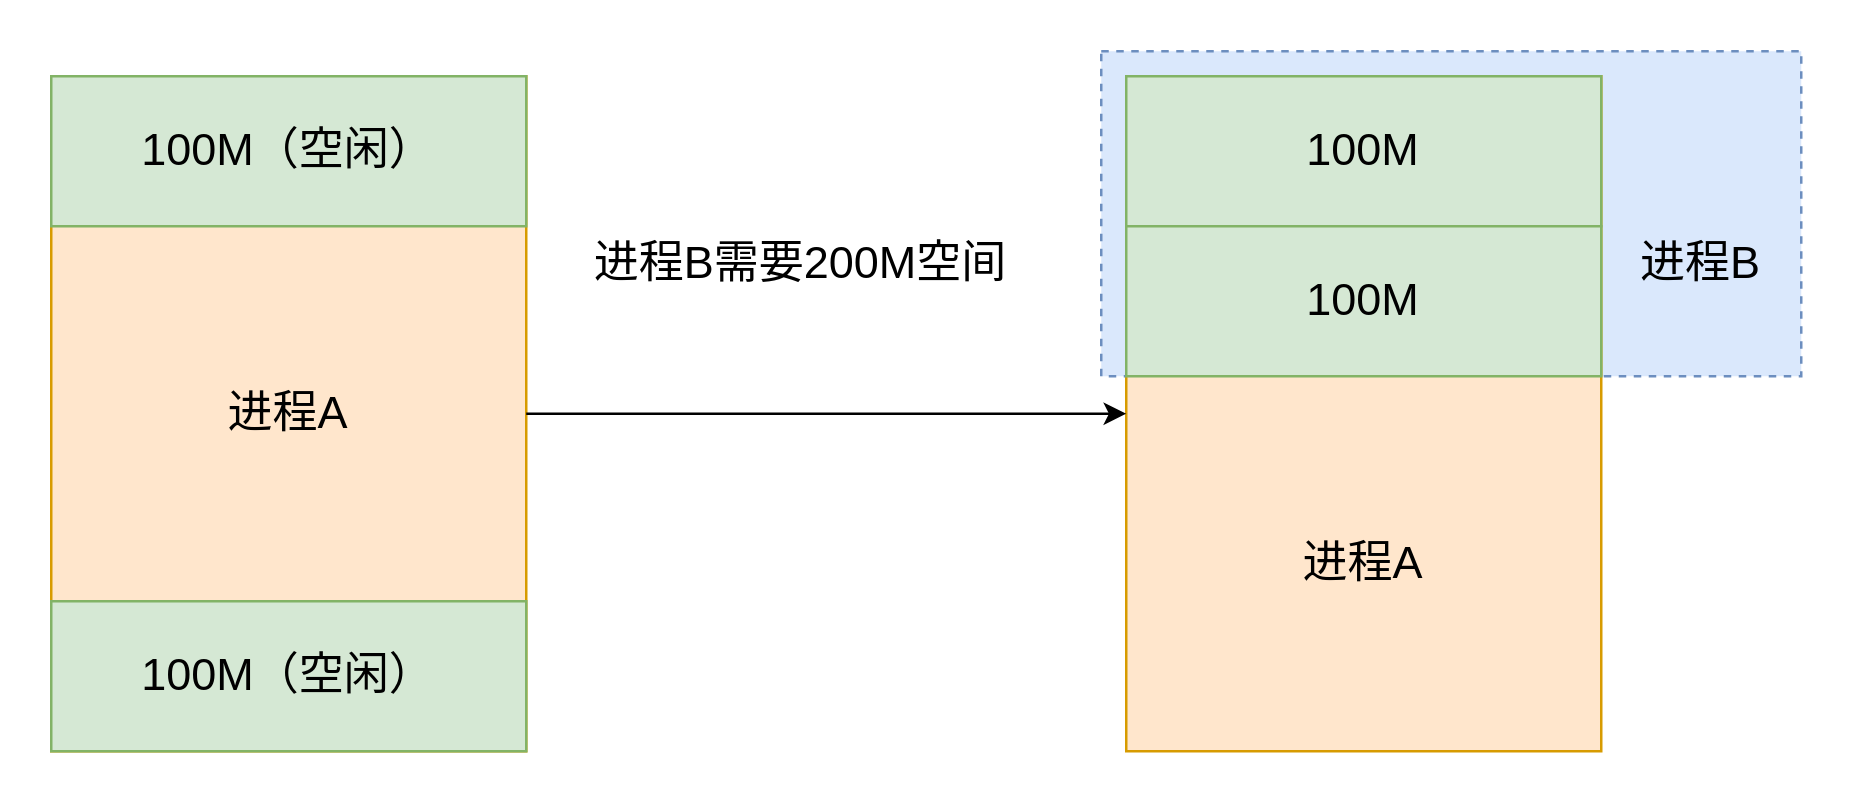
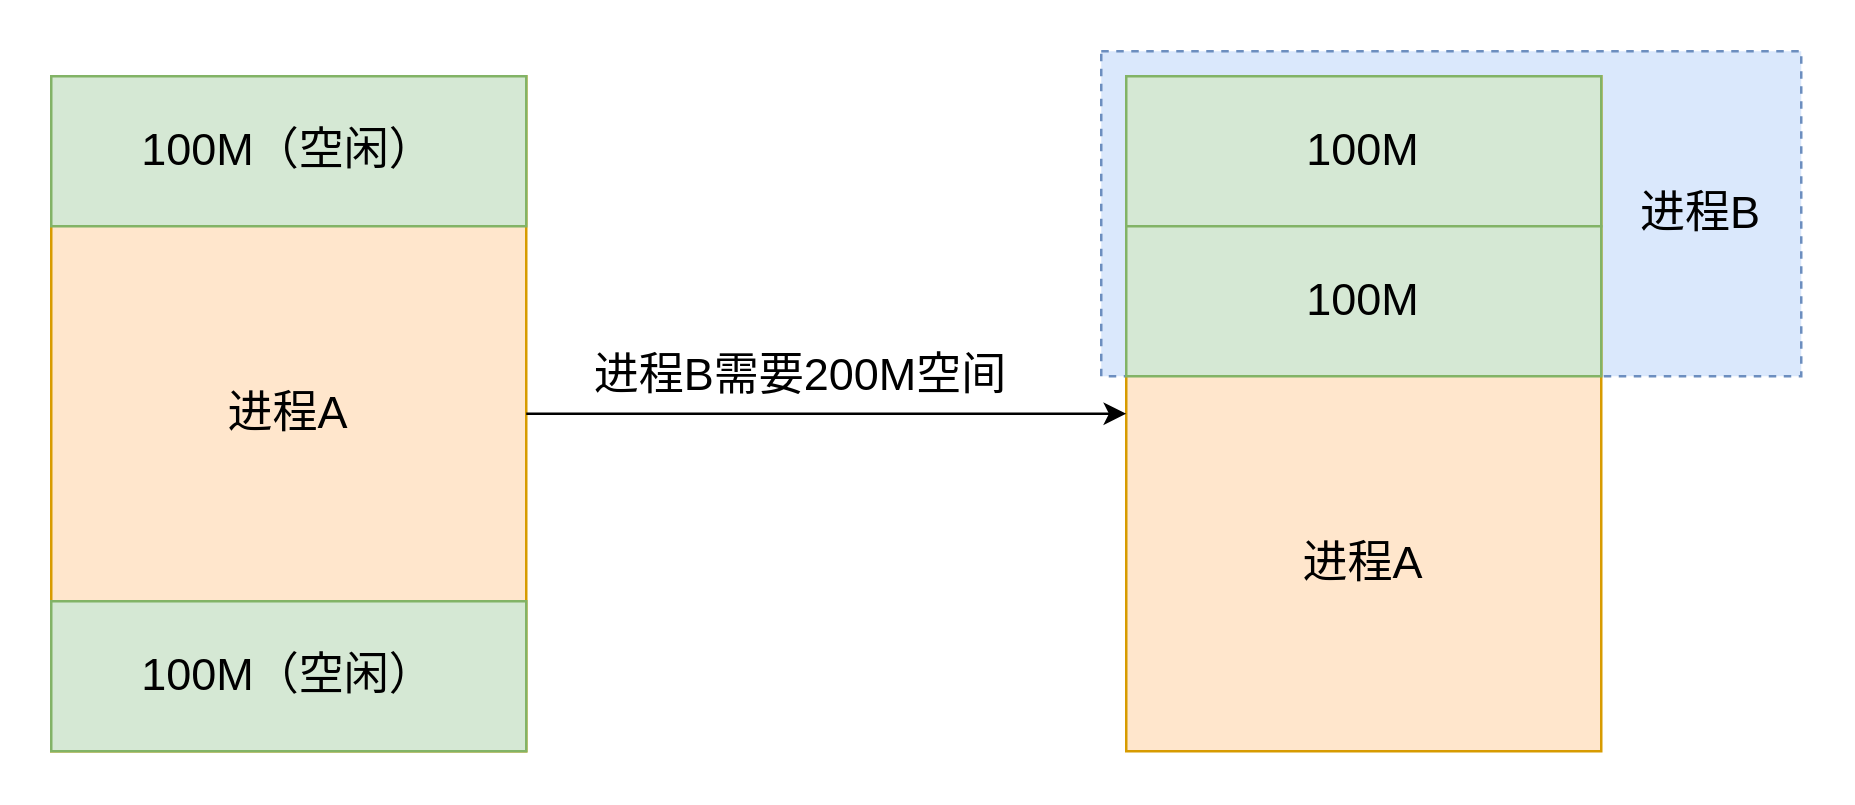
(801, 264) -> (801, 376)
(1701, 264) -> (1701, 214)
